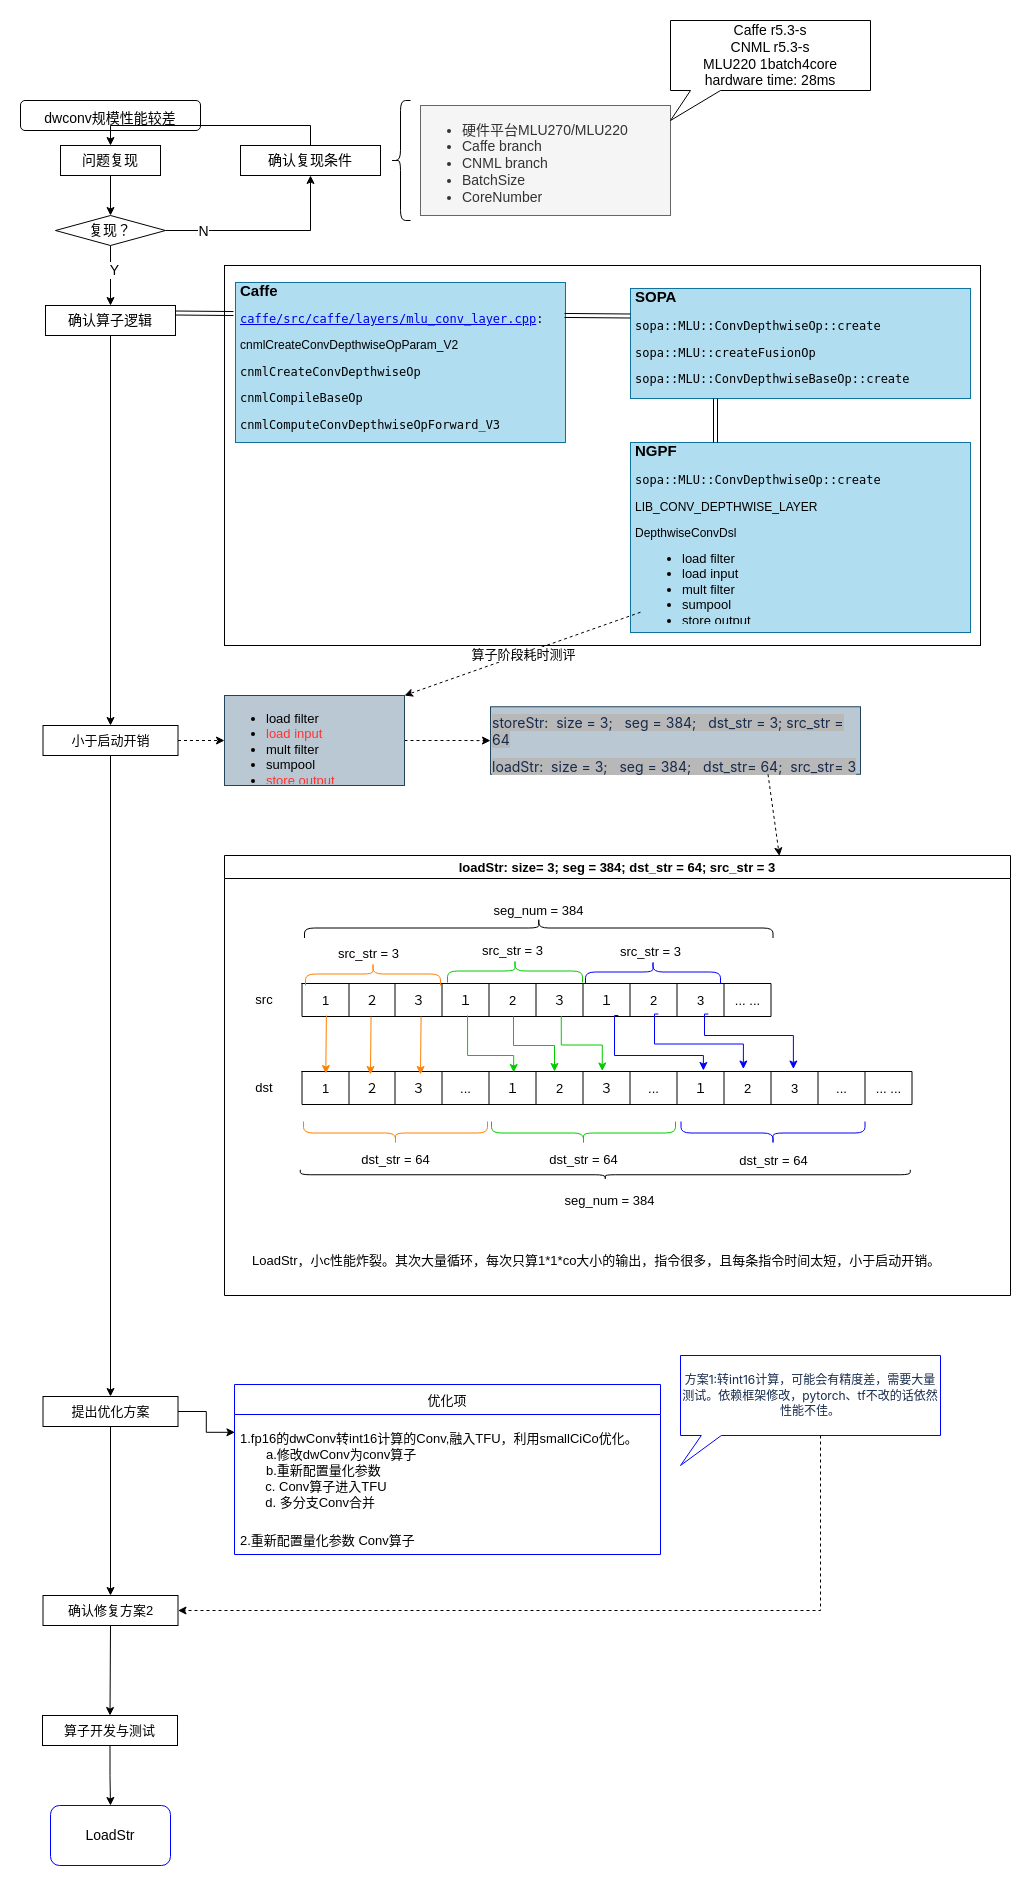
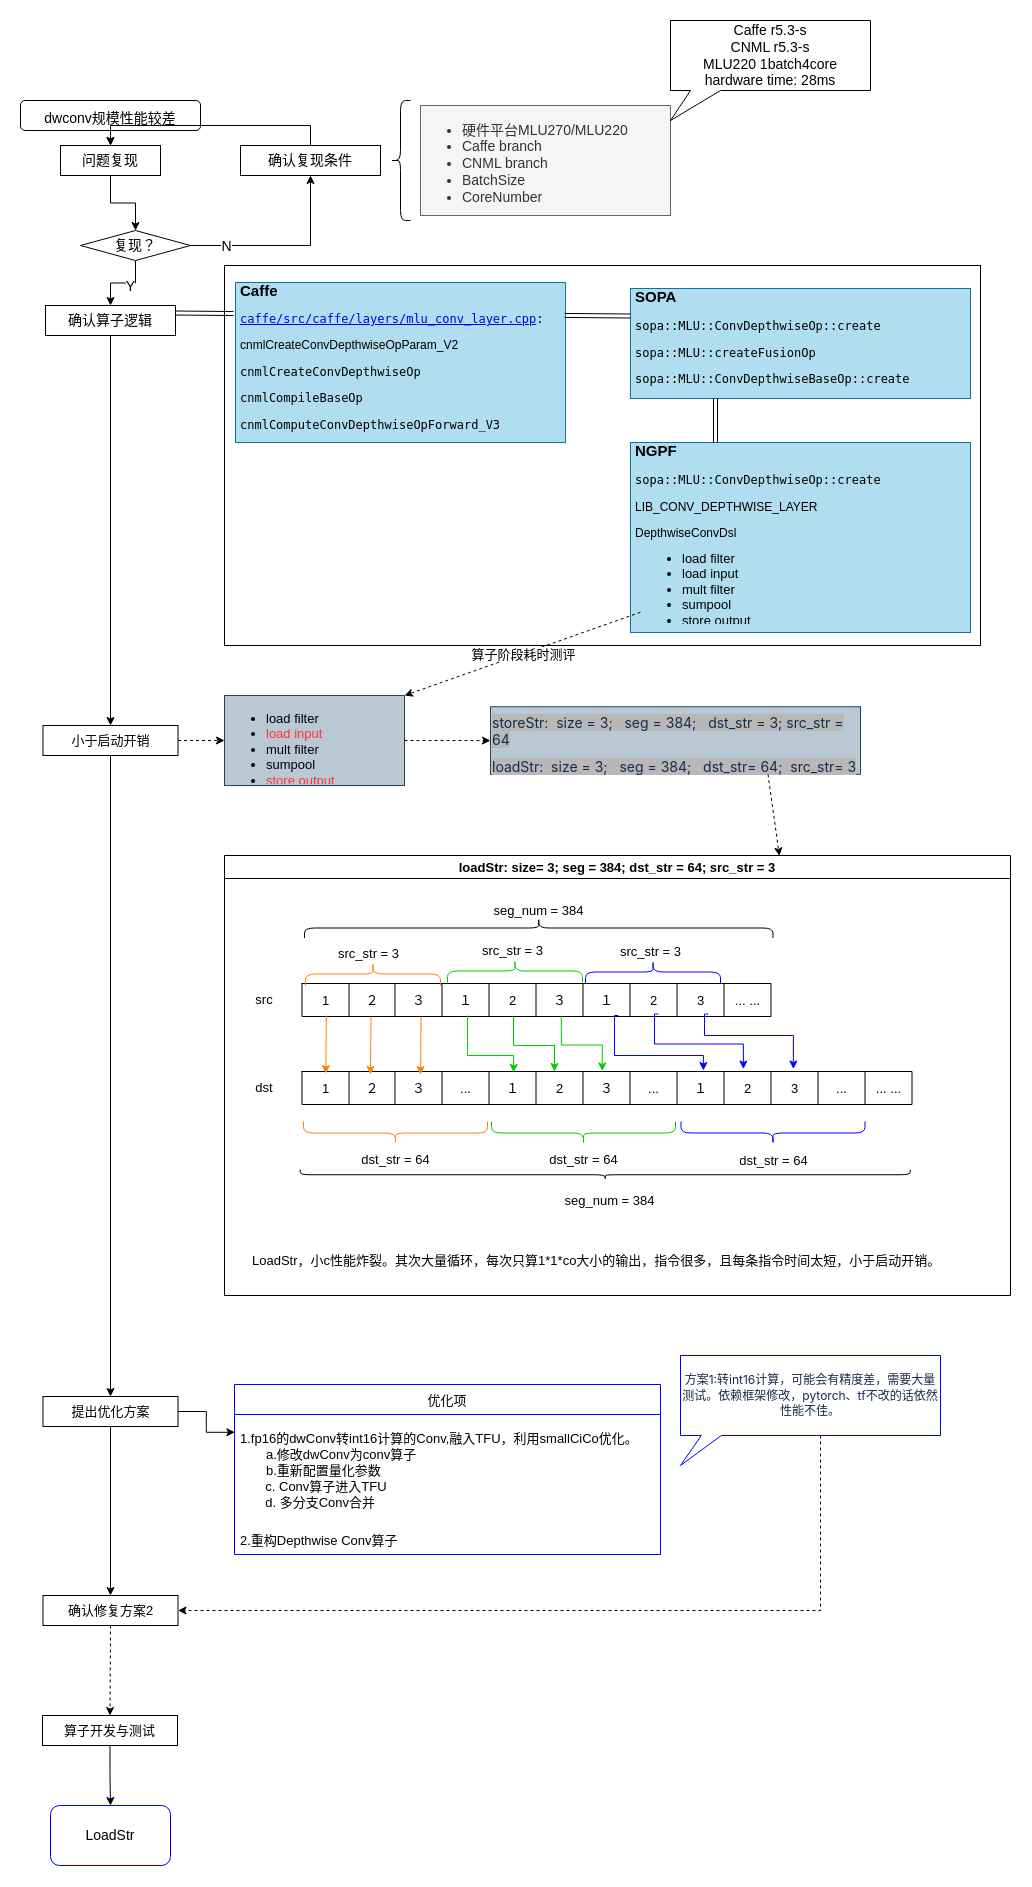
none -> (111, 143)
(111, 231) -> (136, 246)
(327, 1540) -> (319, 1540)
(110, 1667) -> (110, 1667)
